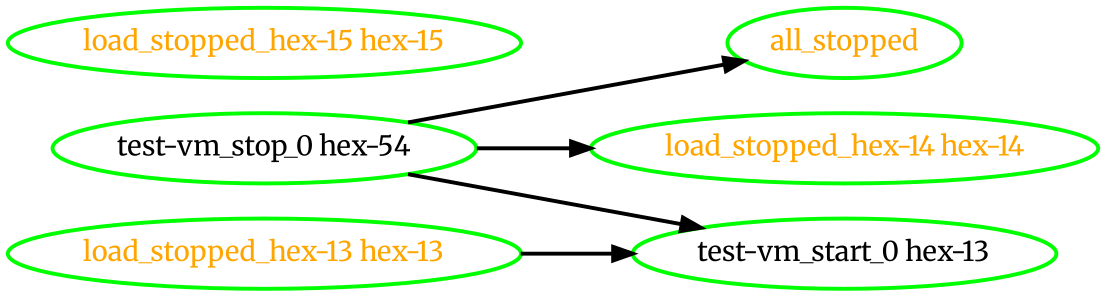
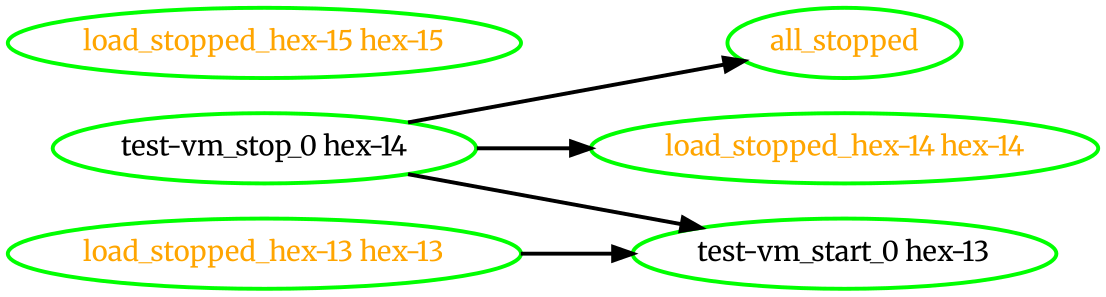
(264, 148) -> (264, 148)
